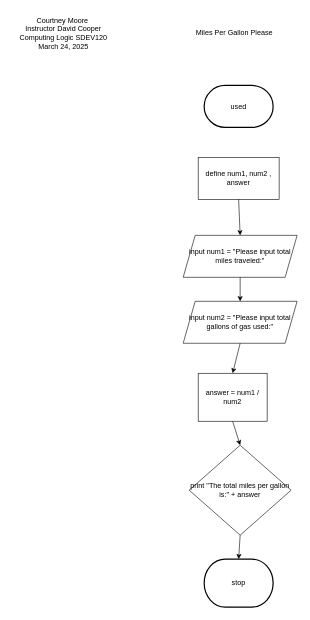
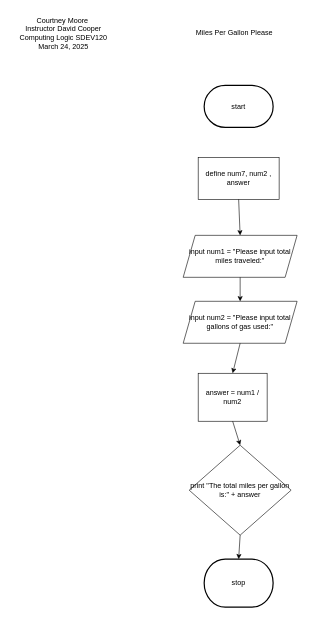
(239, 107) -> (239, 107)
(239, 179) -> (239, 179)
